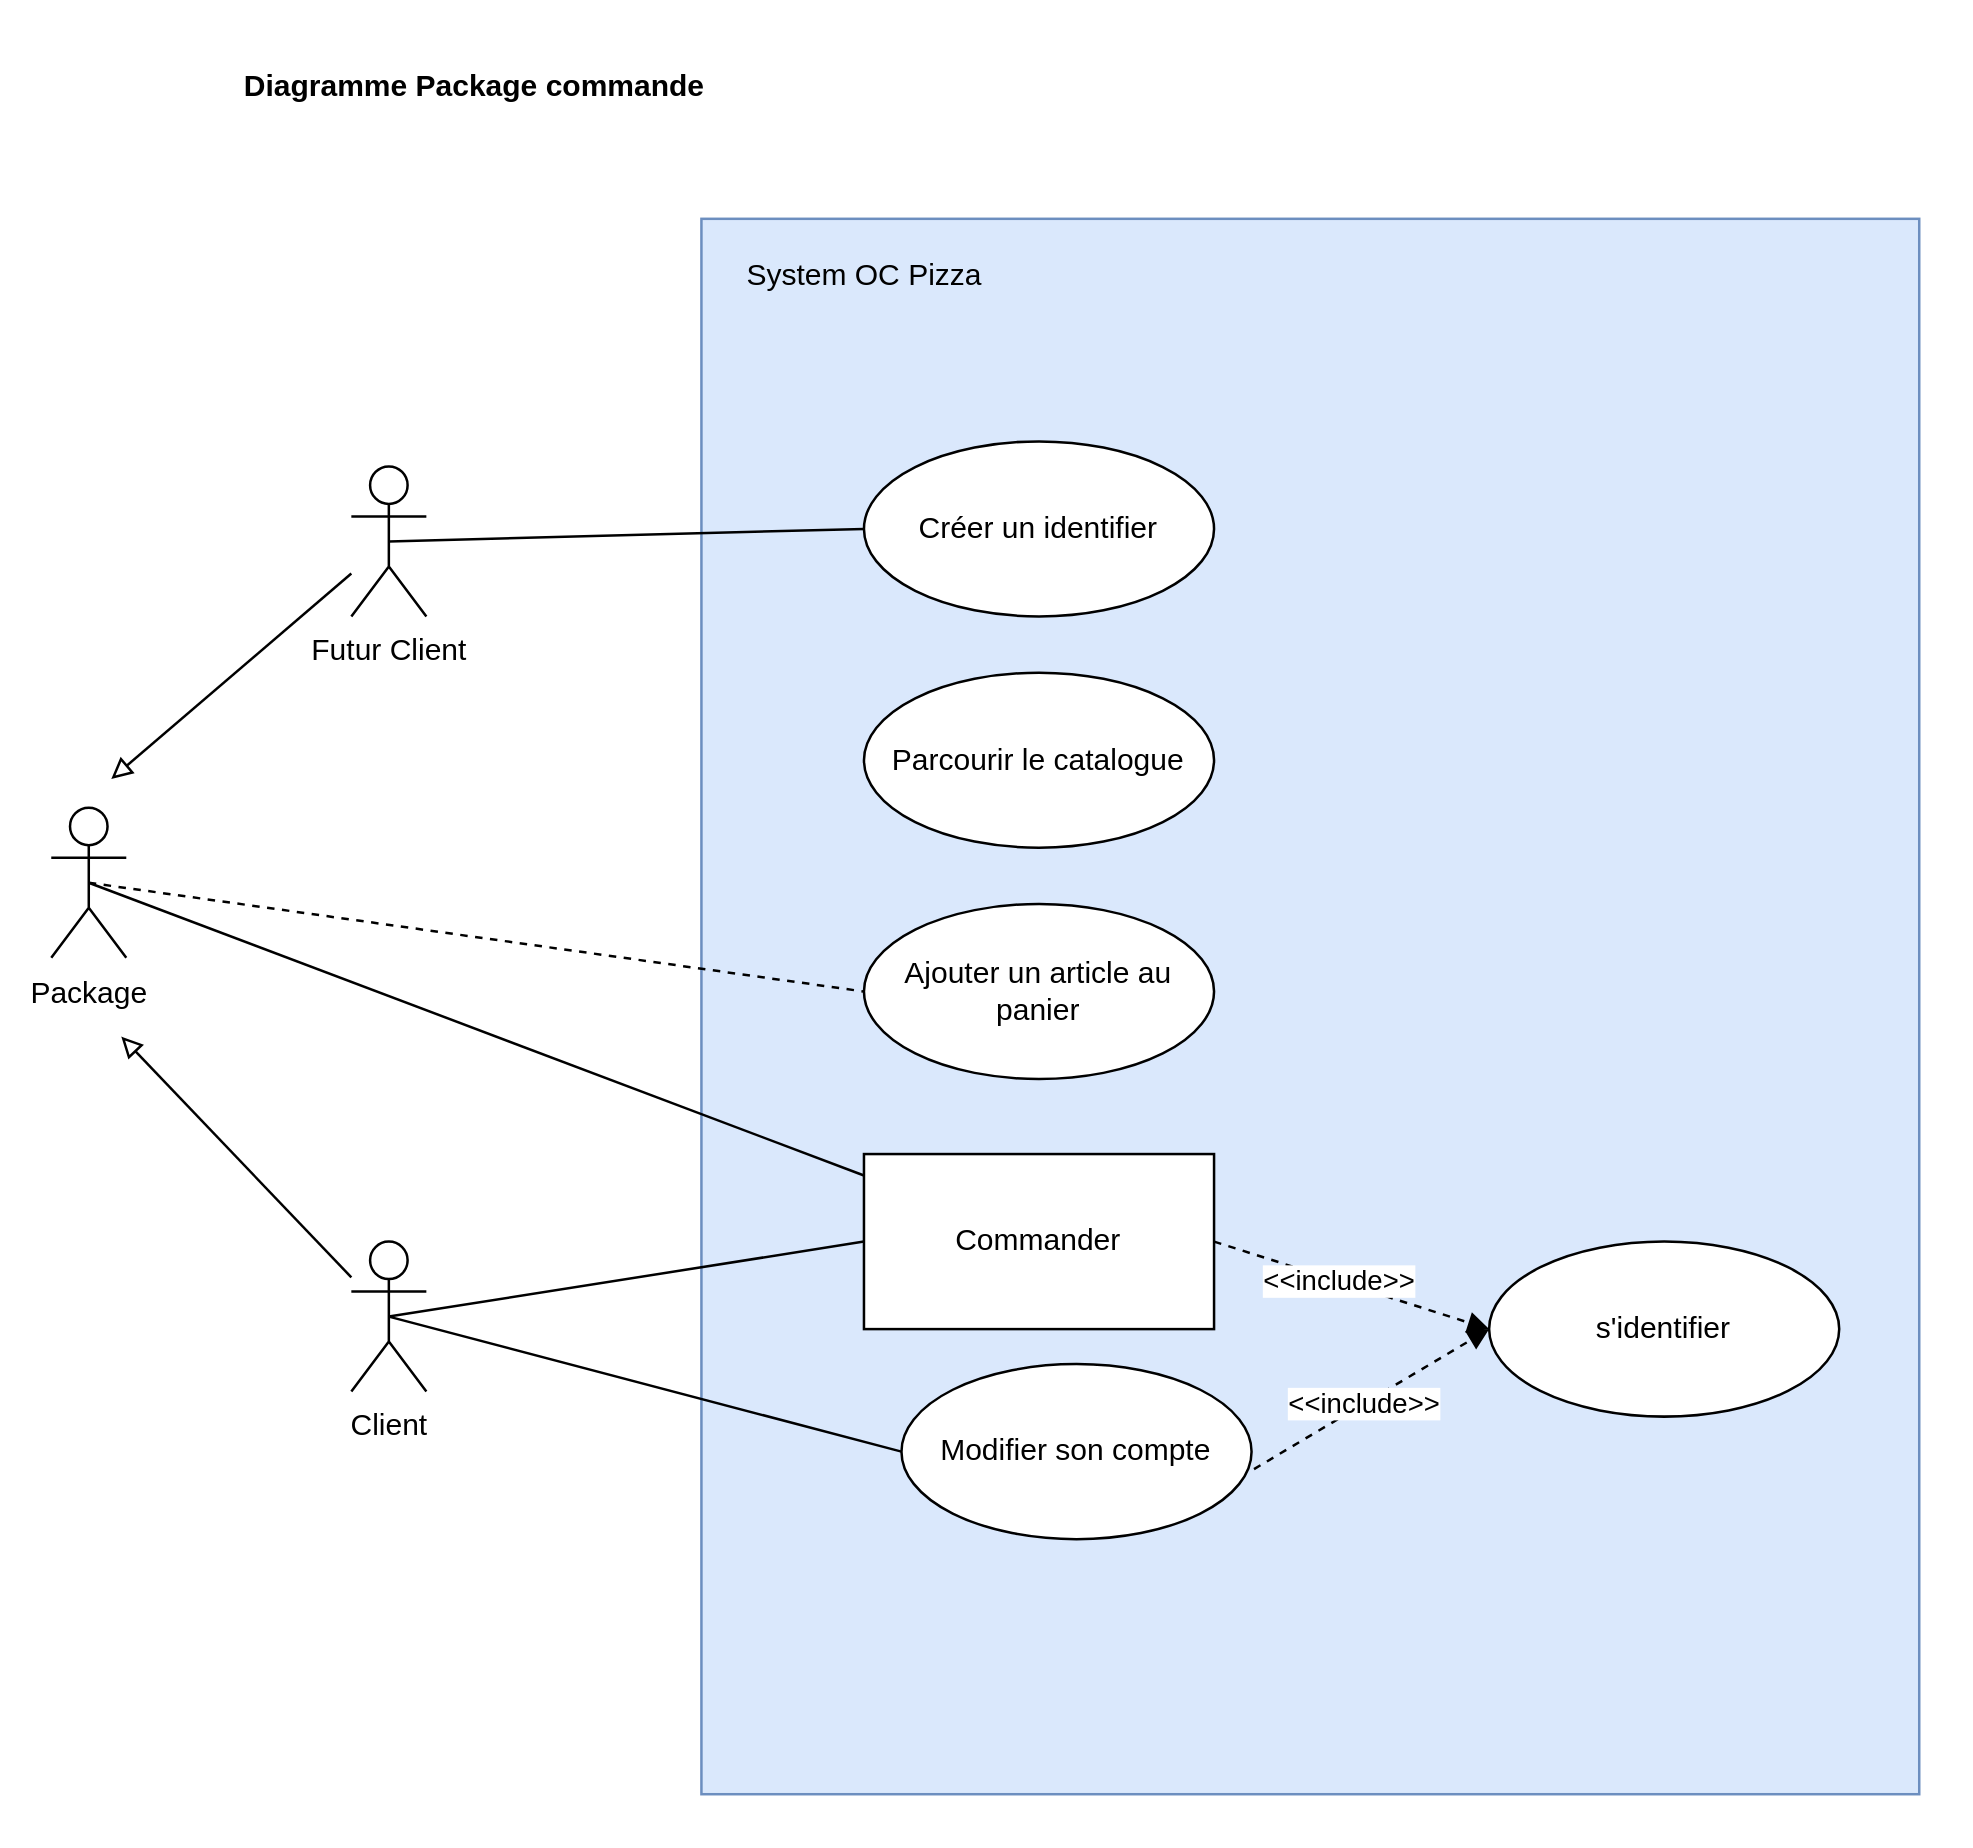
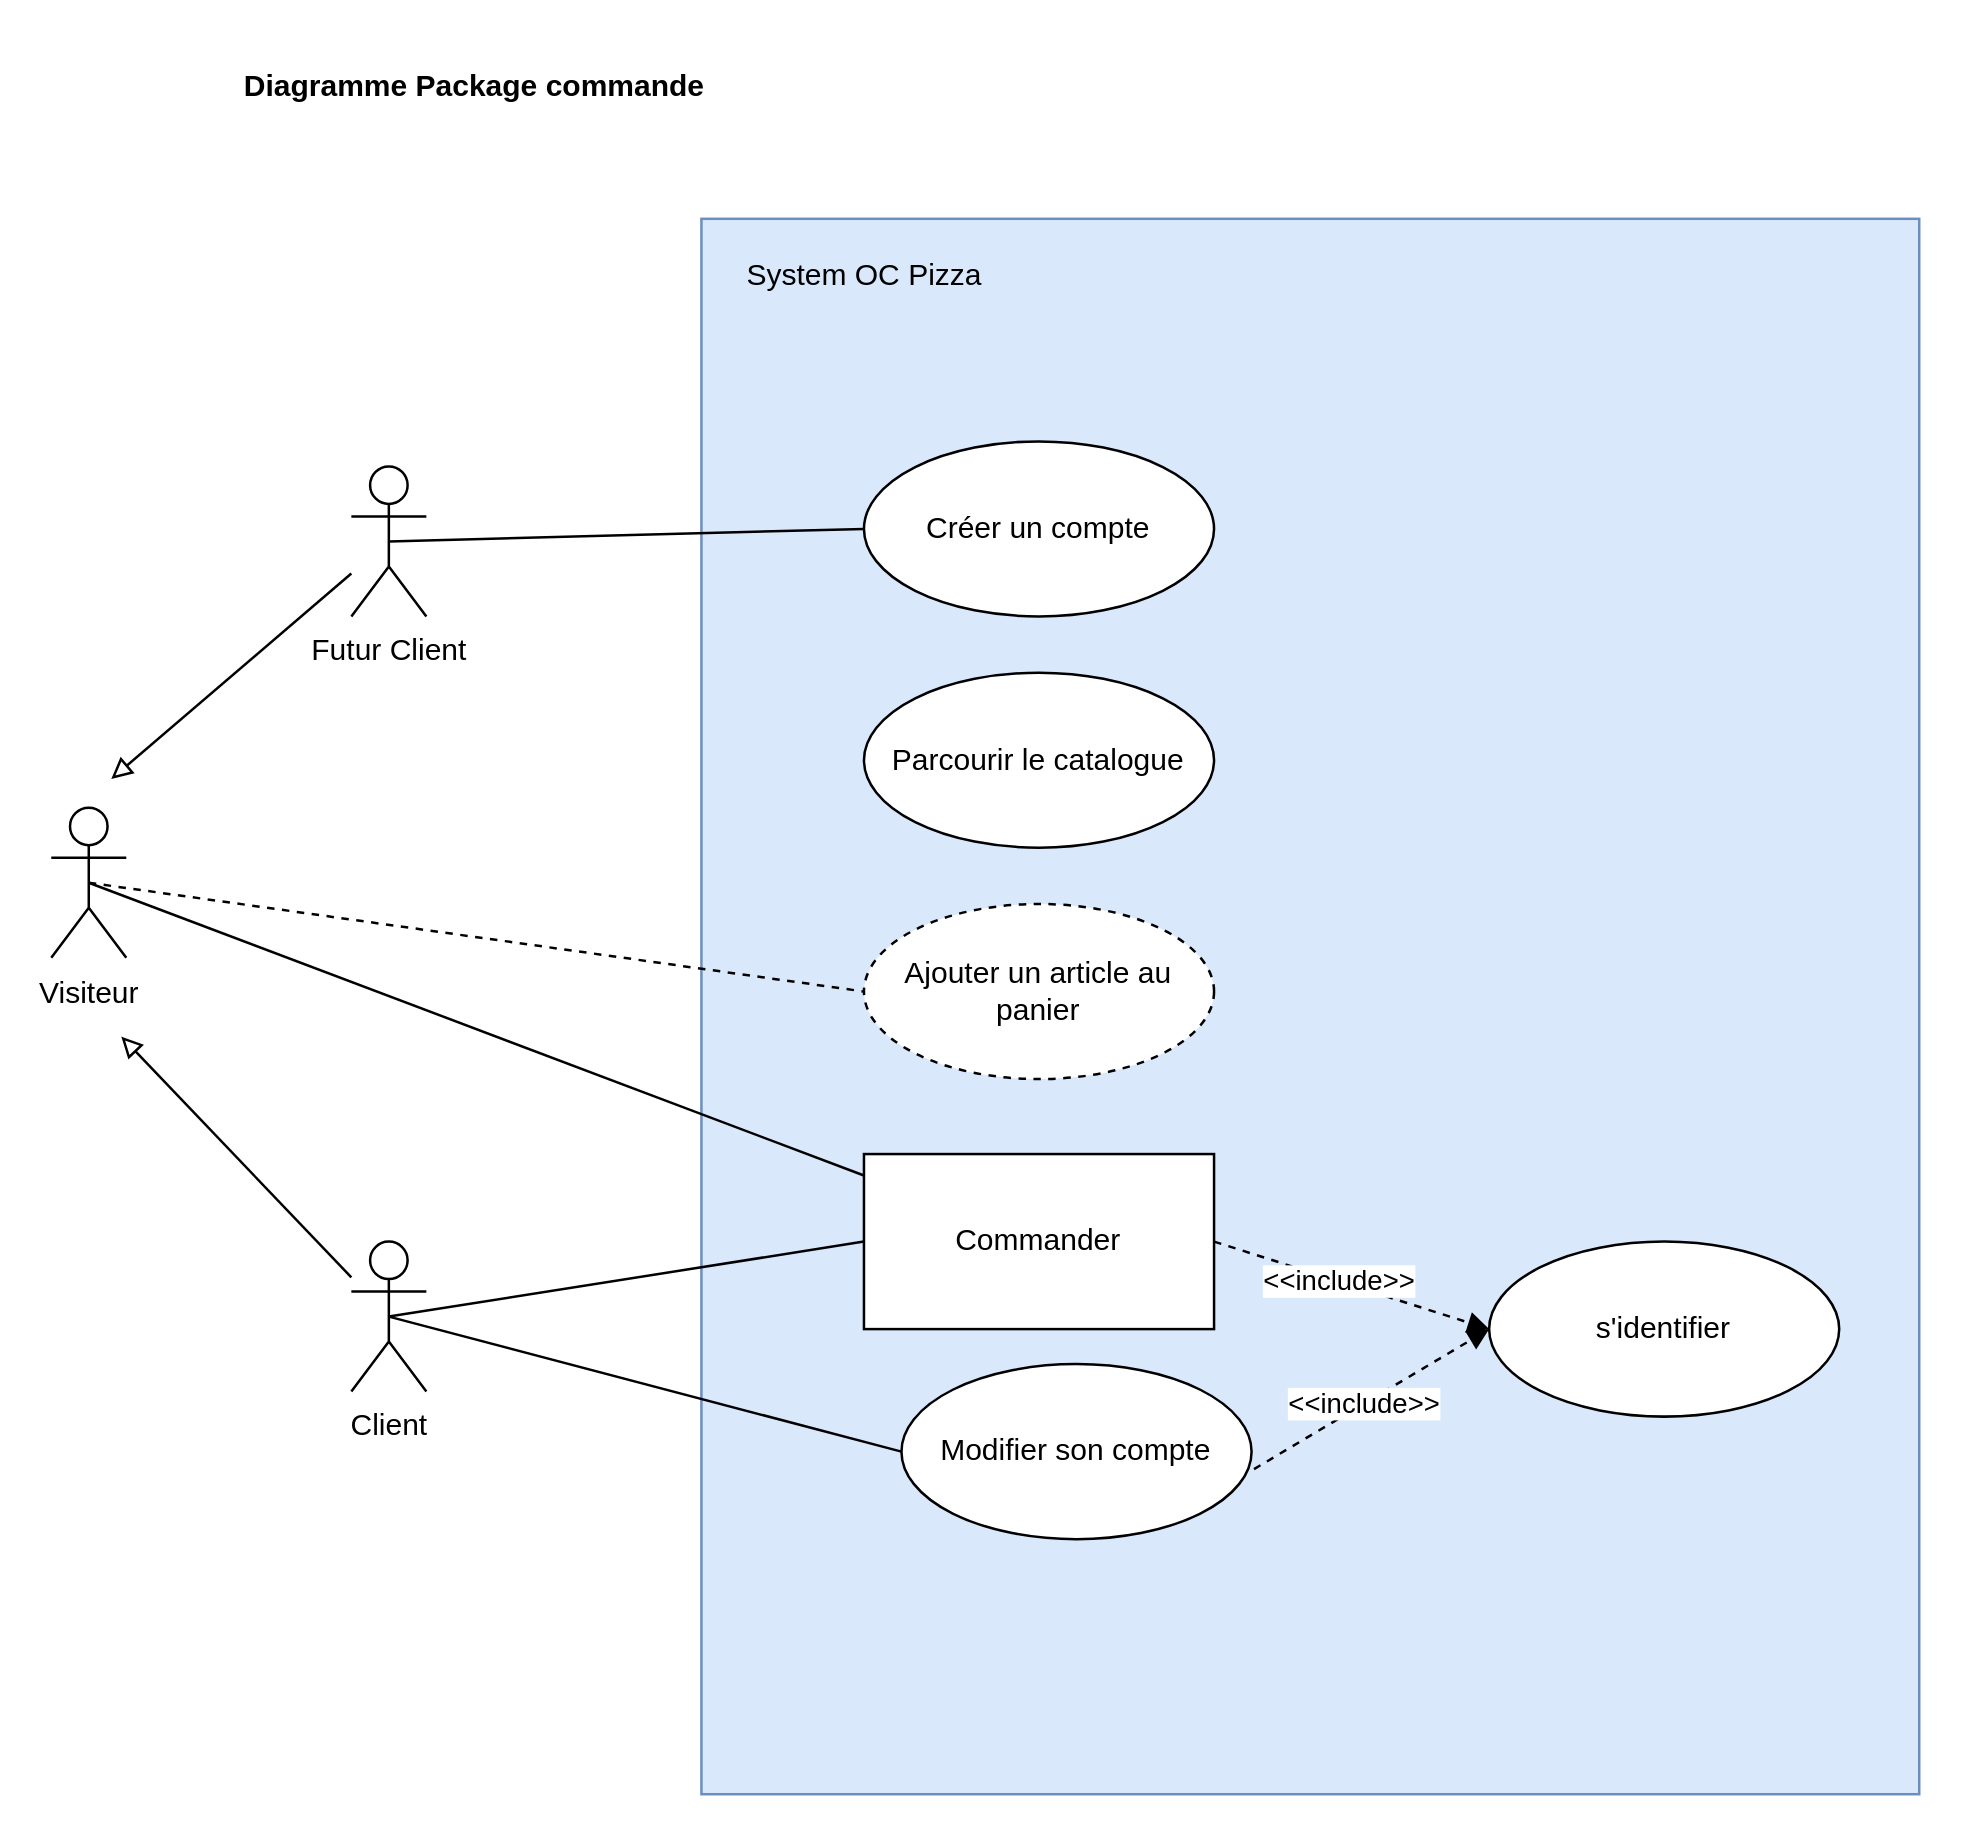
(1039, 529) -> (1039, 529)
(1039, 991) -> (1039, 991)
(90, 994) -> (90, 994)
